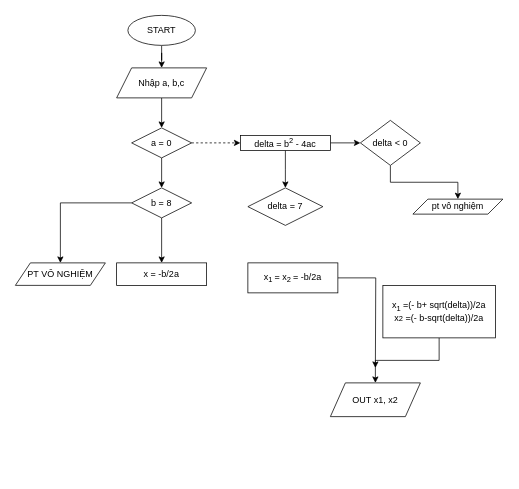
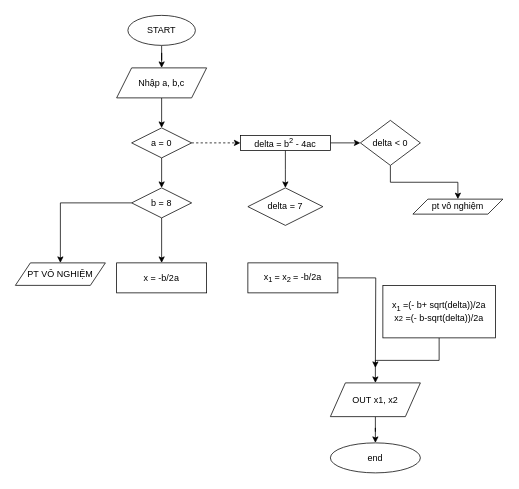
(162, 274) -> (162, 278)
none -> (375, 431)
none -> (375, 458)
